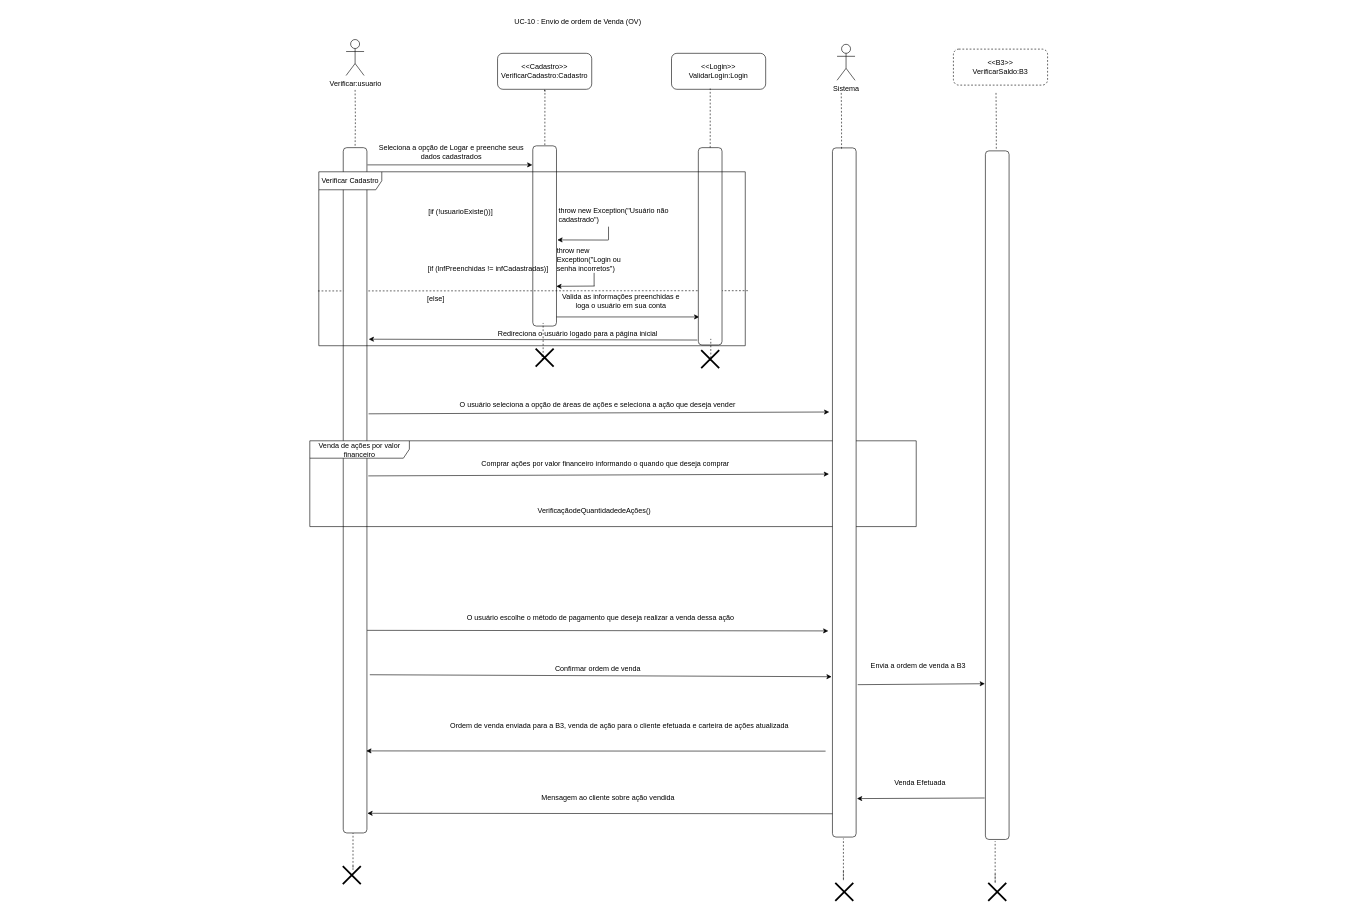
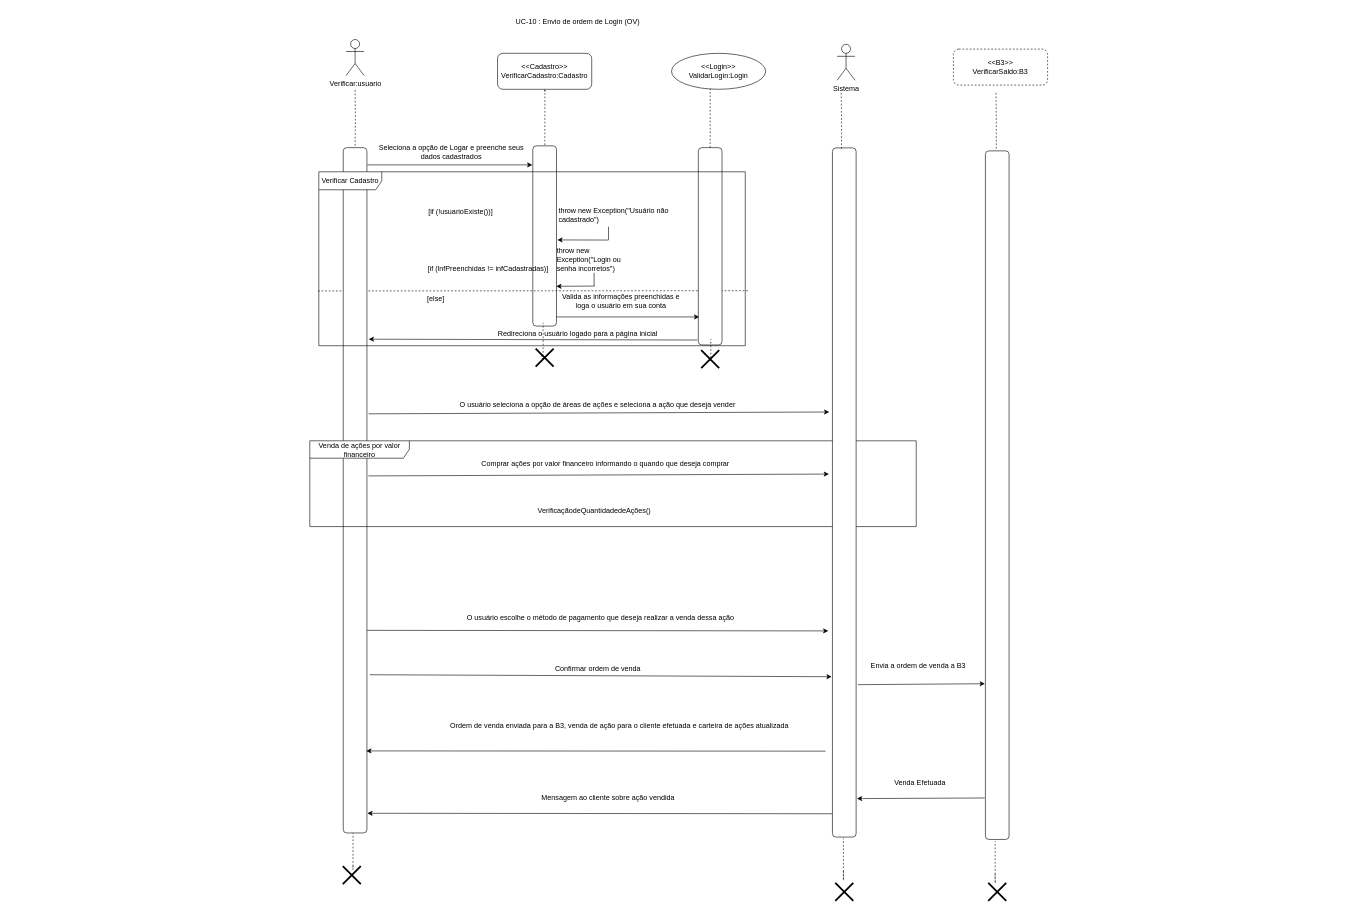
(578, 21) -> (578, 21)
(719, 71) -> (719, 71)
